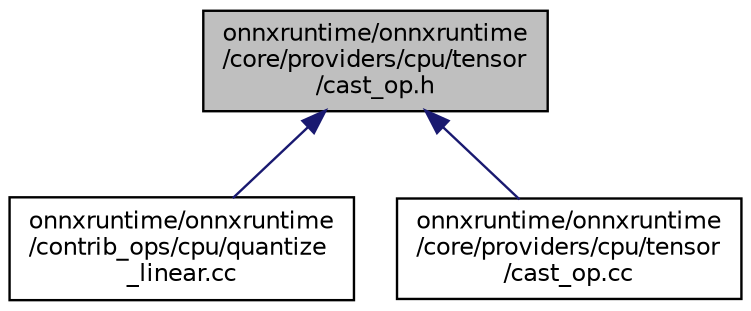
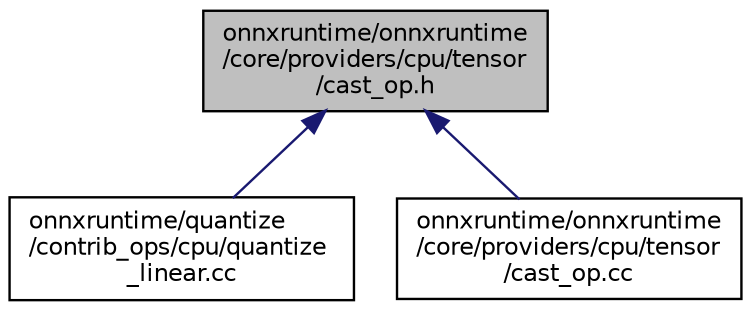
(182, 249) -> (182, 249)
